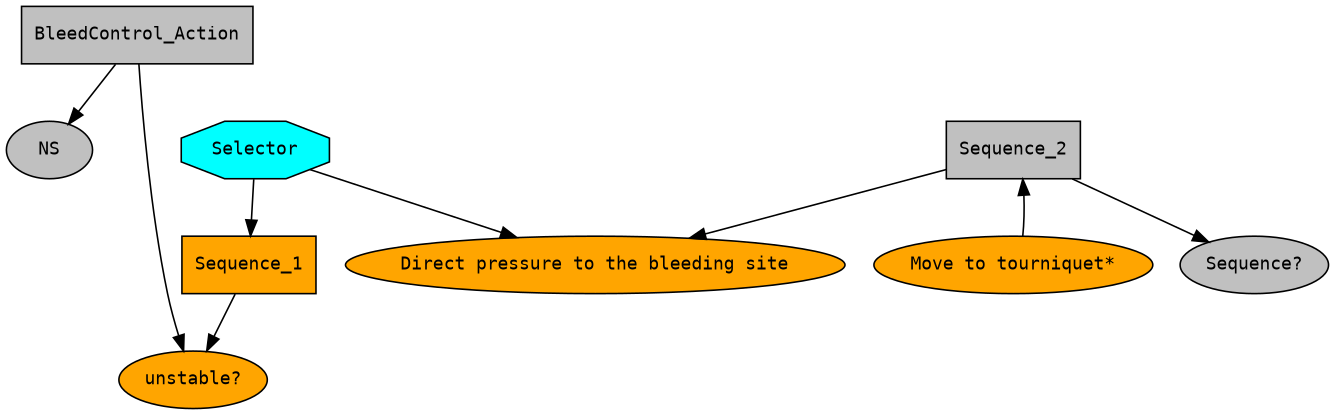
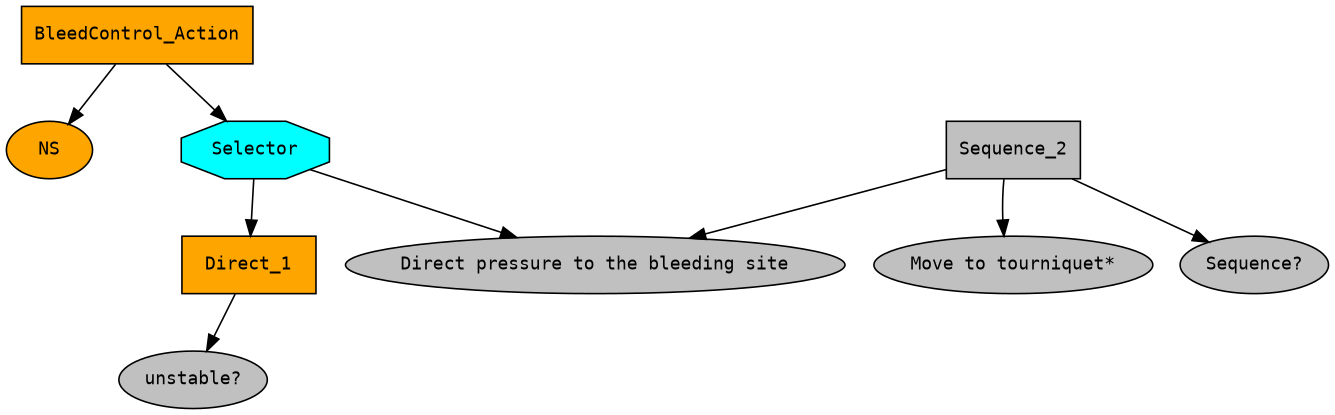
(137, 35) -> (137, 35)
(49, 150) -> (49, 150)
(152, 201) -> (191, 87)
(1024, 216) -> (1003, 200)
(249, 265) -> (249, 265)
(595, 265) -> (595, 265)
(1013, 265) -> (1013, 265)
(193, 380) -> (193, 380)
